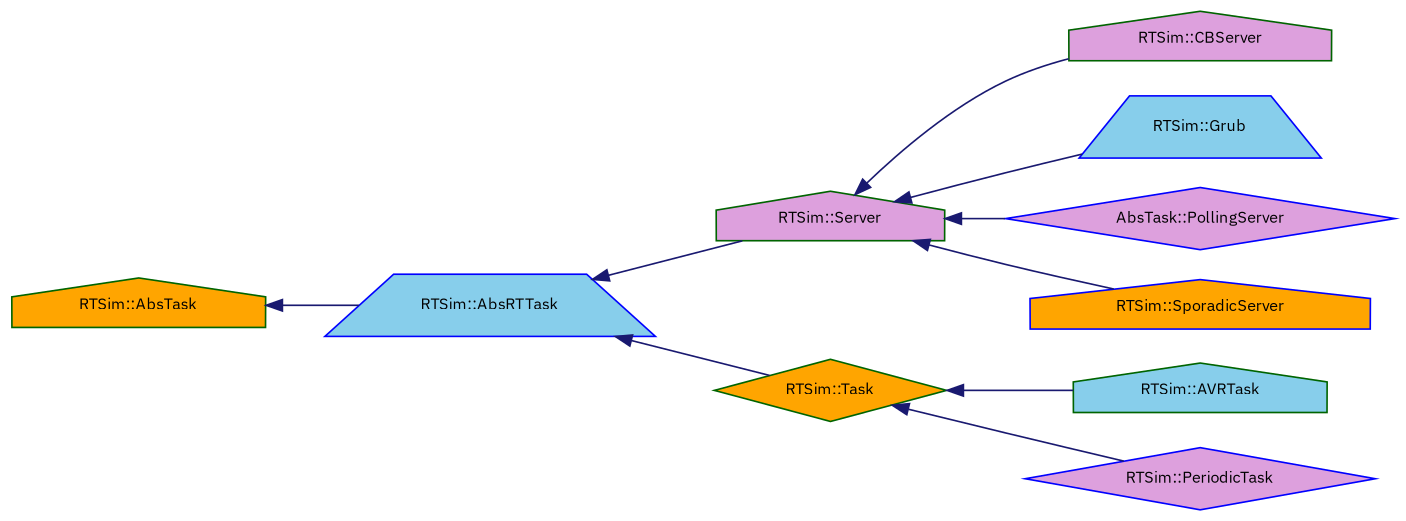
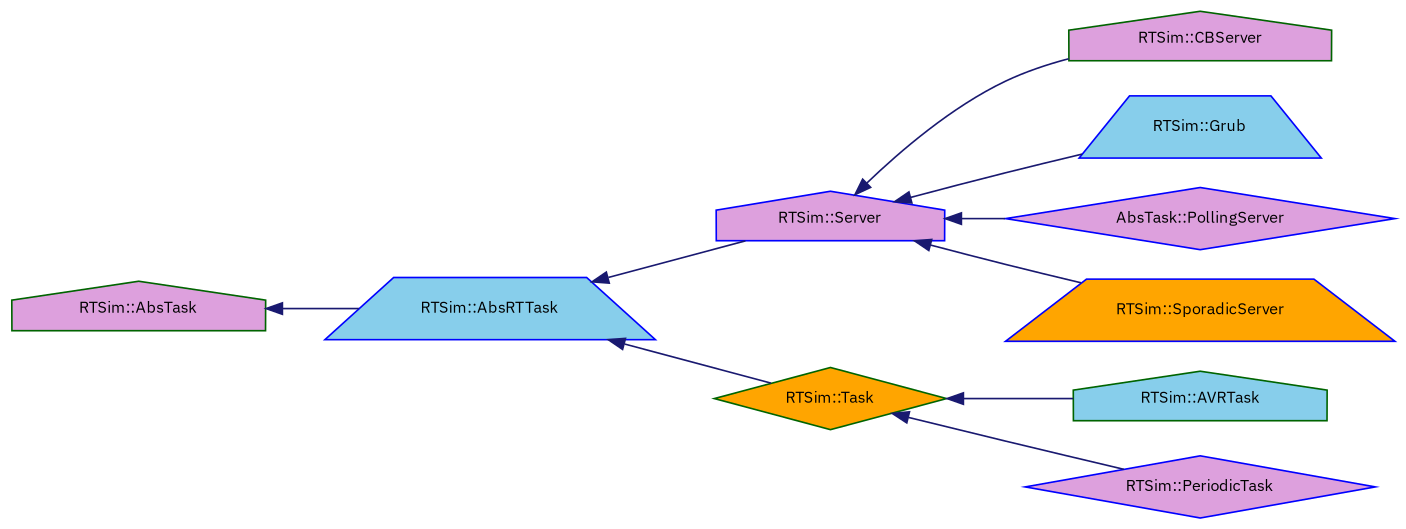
(830, 219) -> (830, 219)
(139, 305) -> (139, 309)
(1200, 307) -> (1200, 310)
